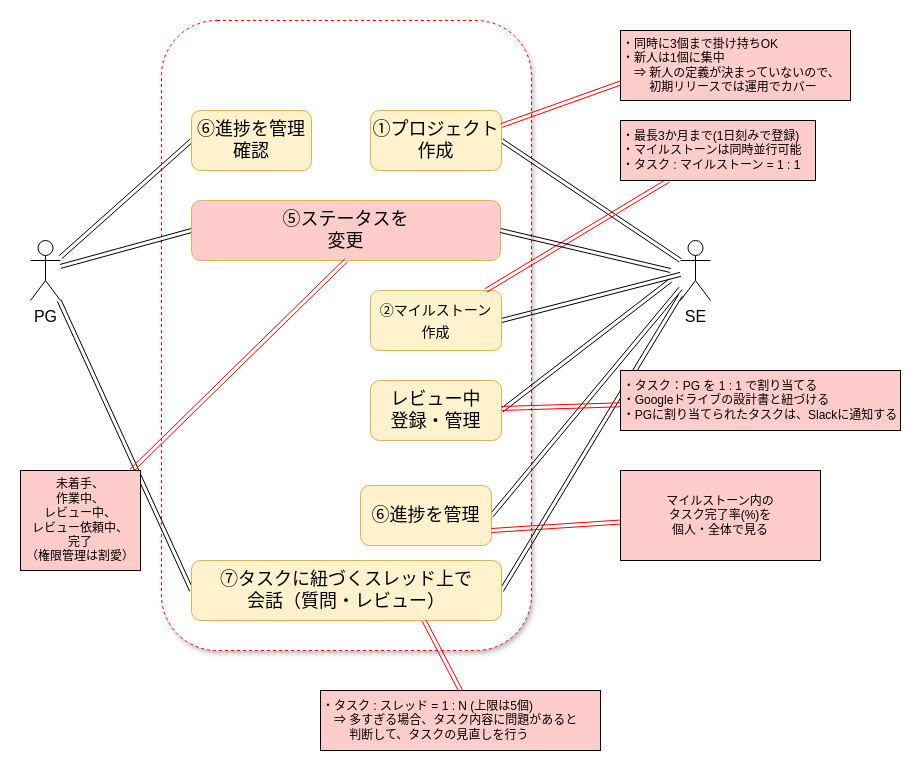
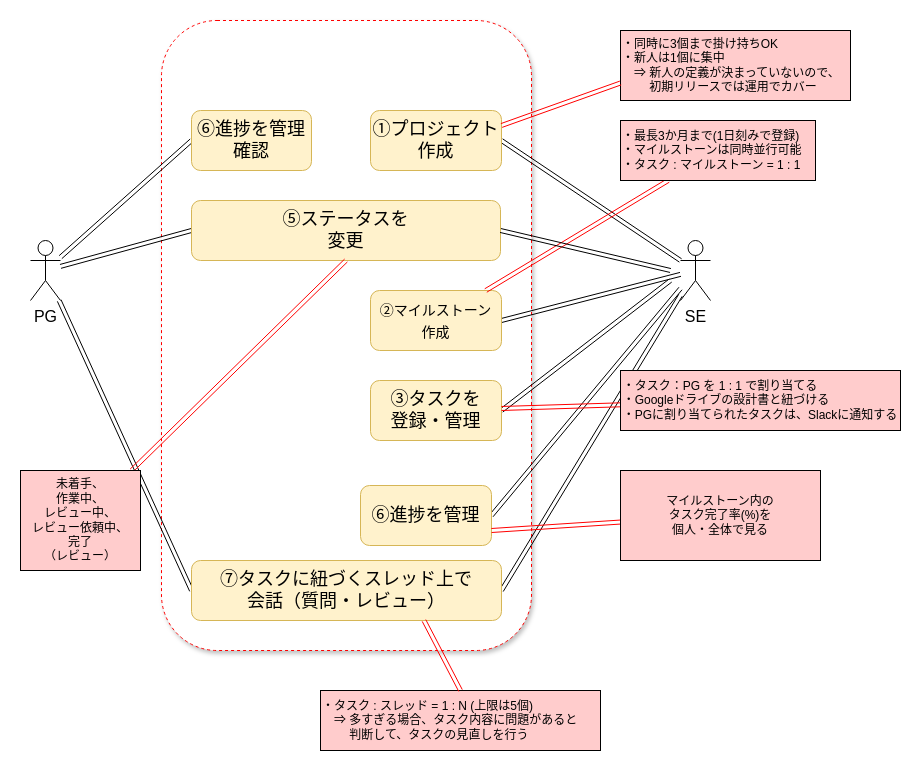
(346, 231) -> (346, 231)
(436, 411) -> (436, 411)
(81, 521) -> (81, 521)
